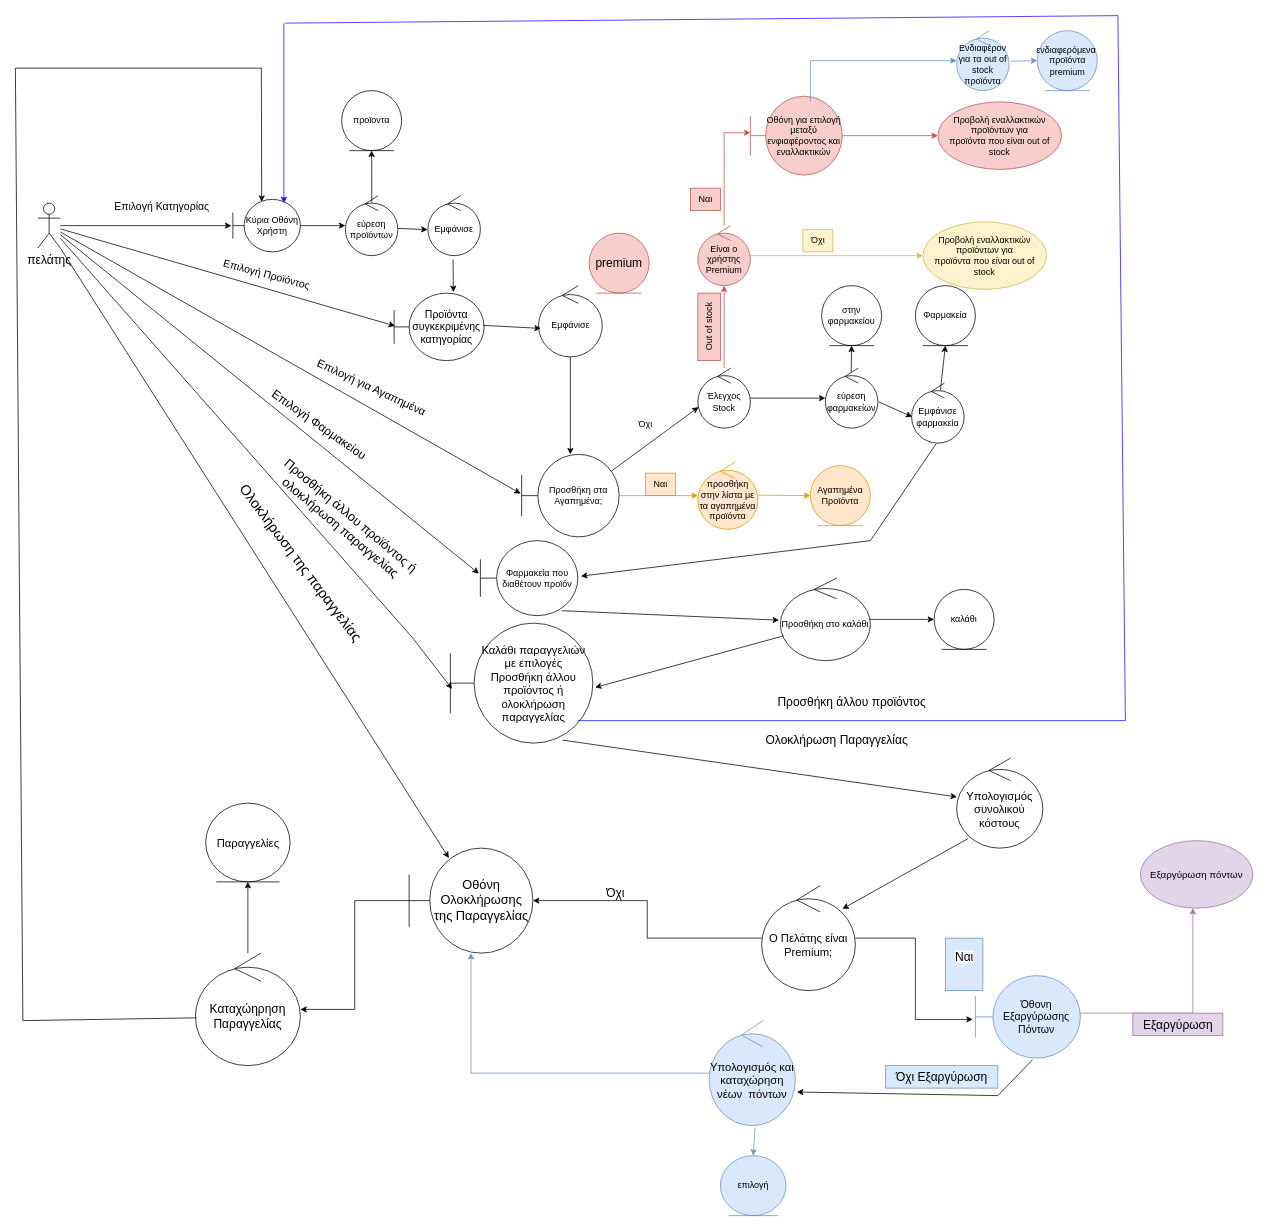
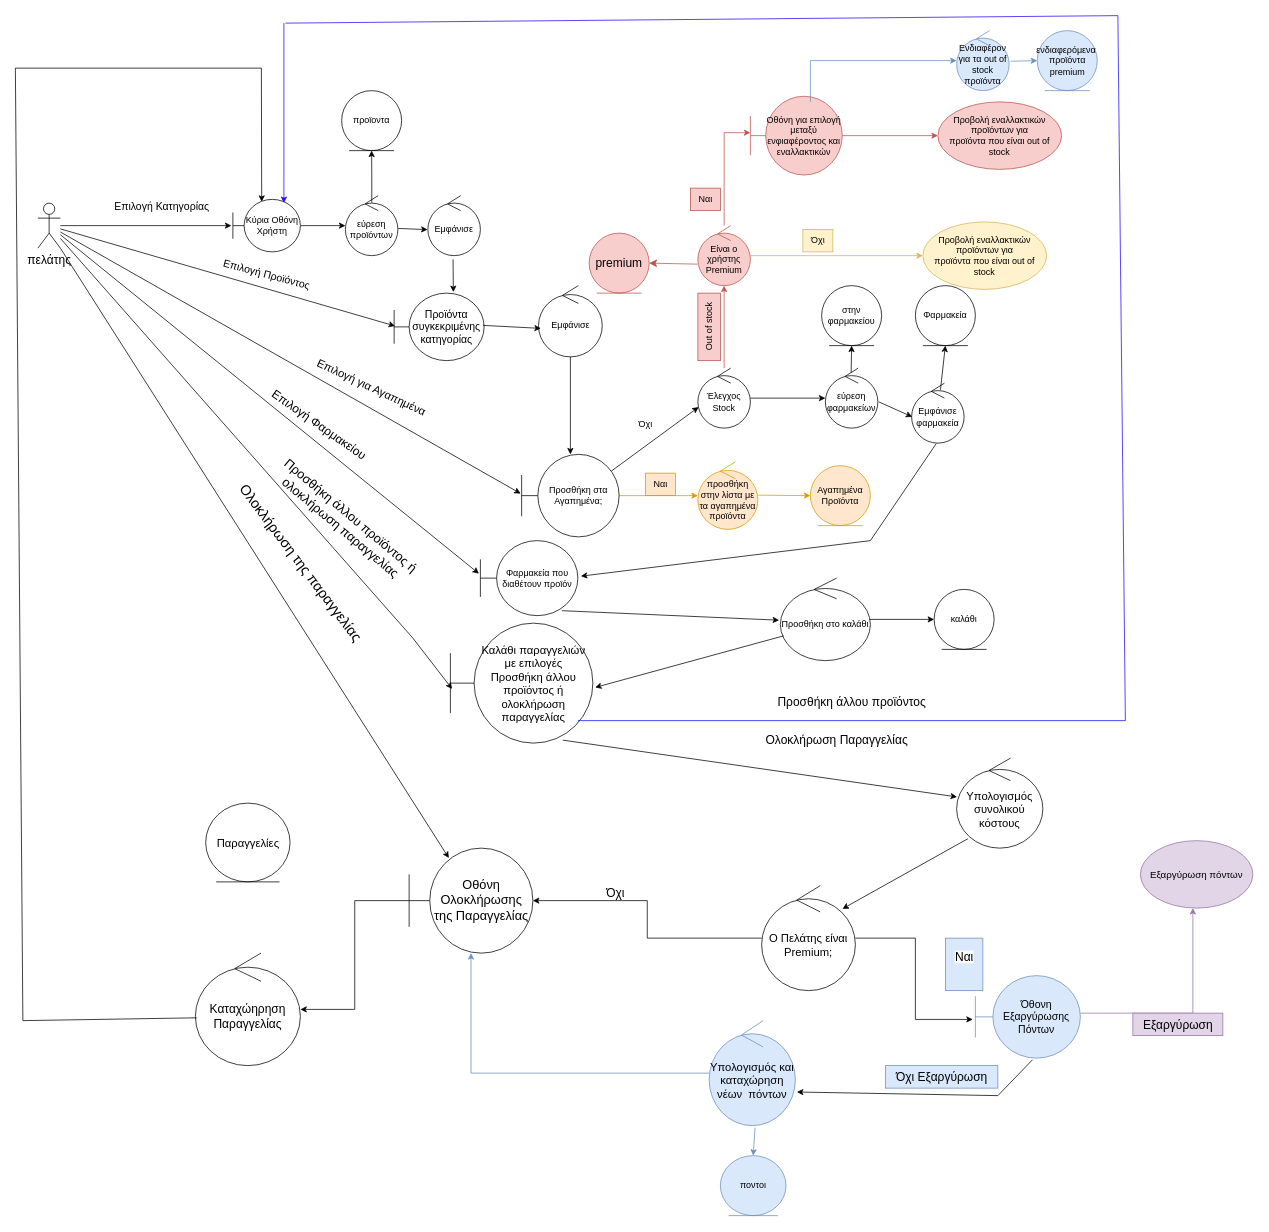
none -> (669, 263)
(248, 888) -> none
(753, 1185) -> (753, 1185)
